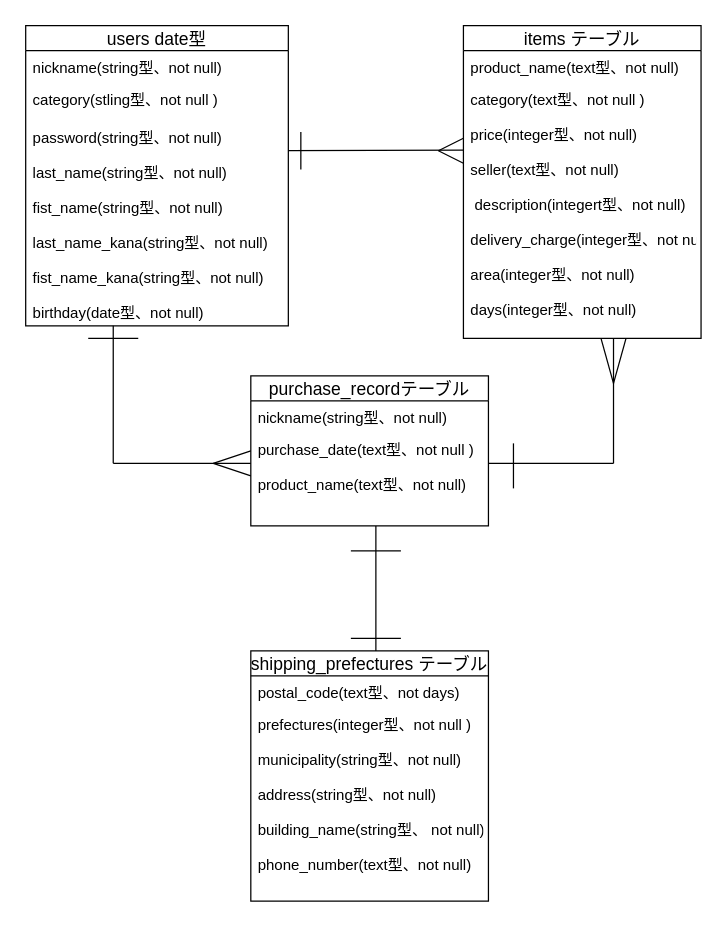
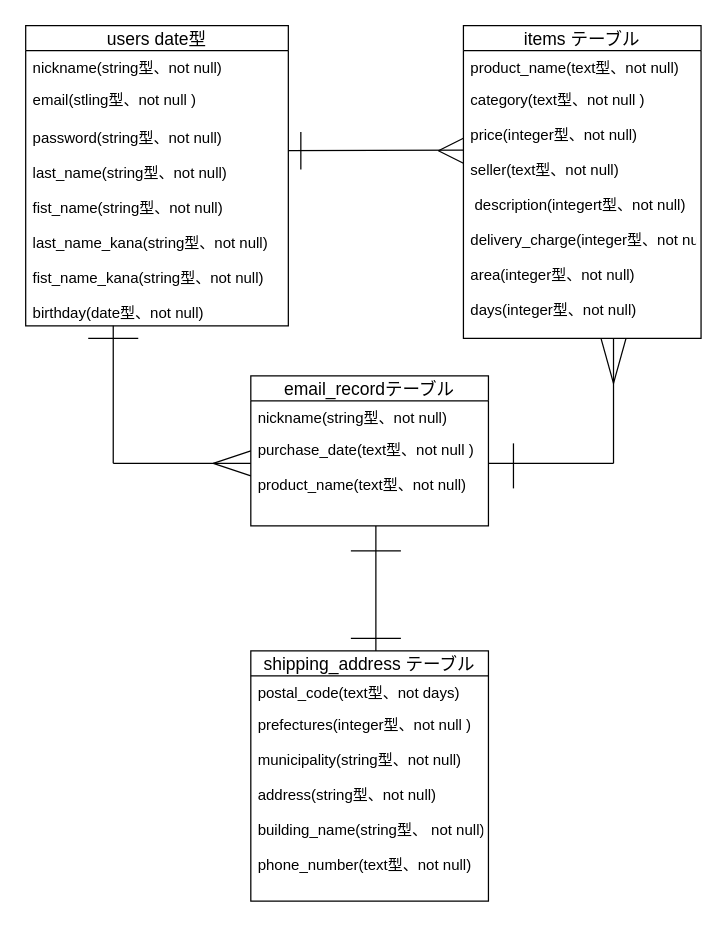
(141, 100) -> (124, 100)
(369, 389) -> (369, 389)
(369, 664) -> (369, 664)
